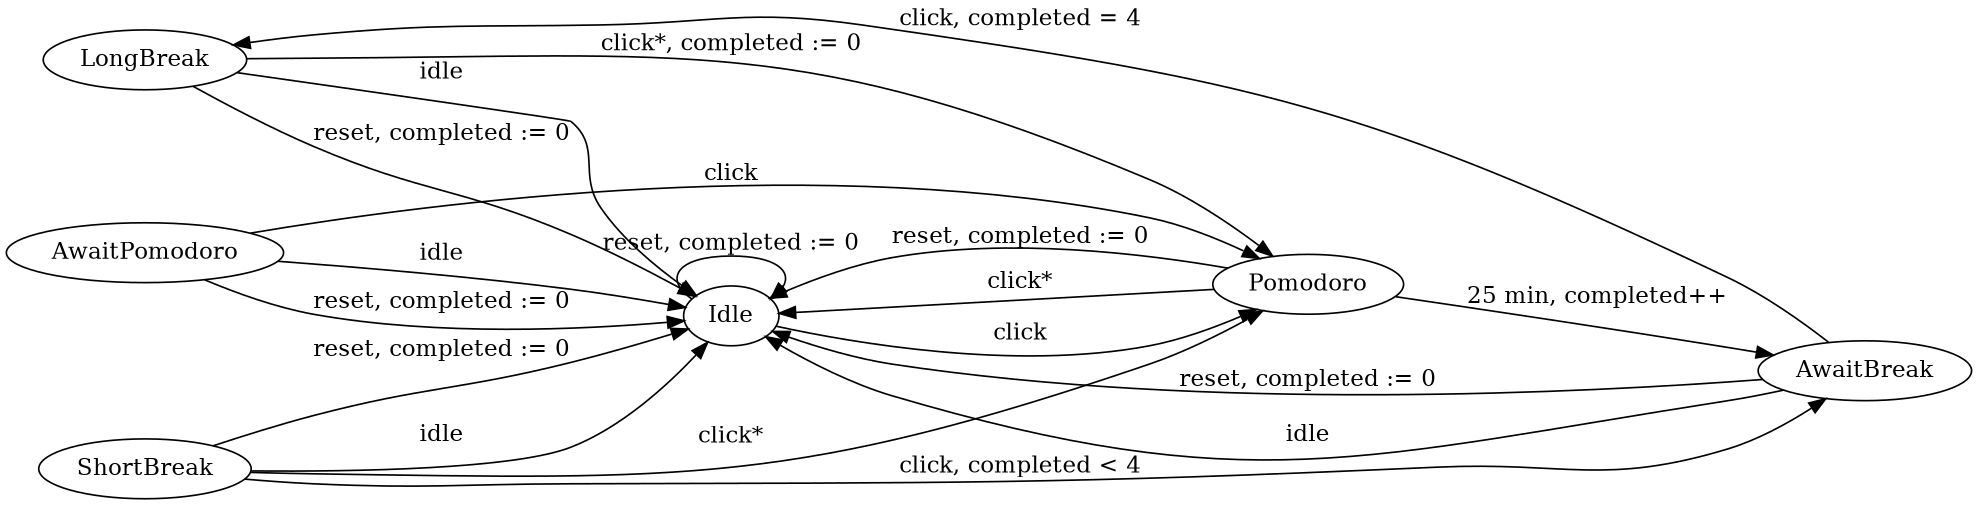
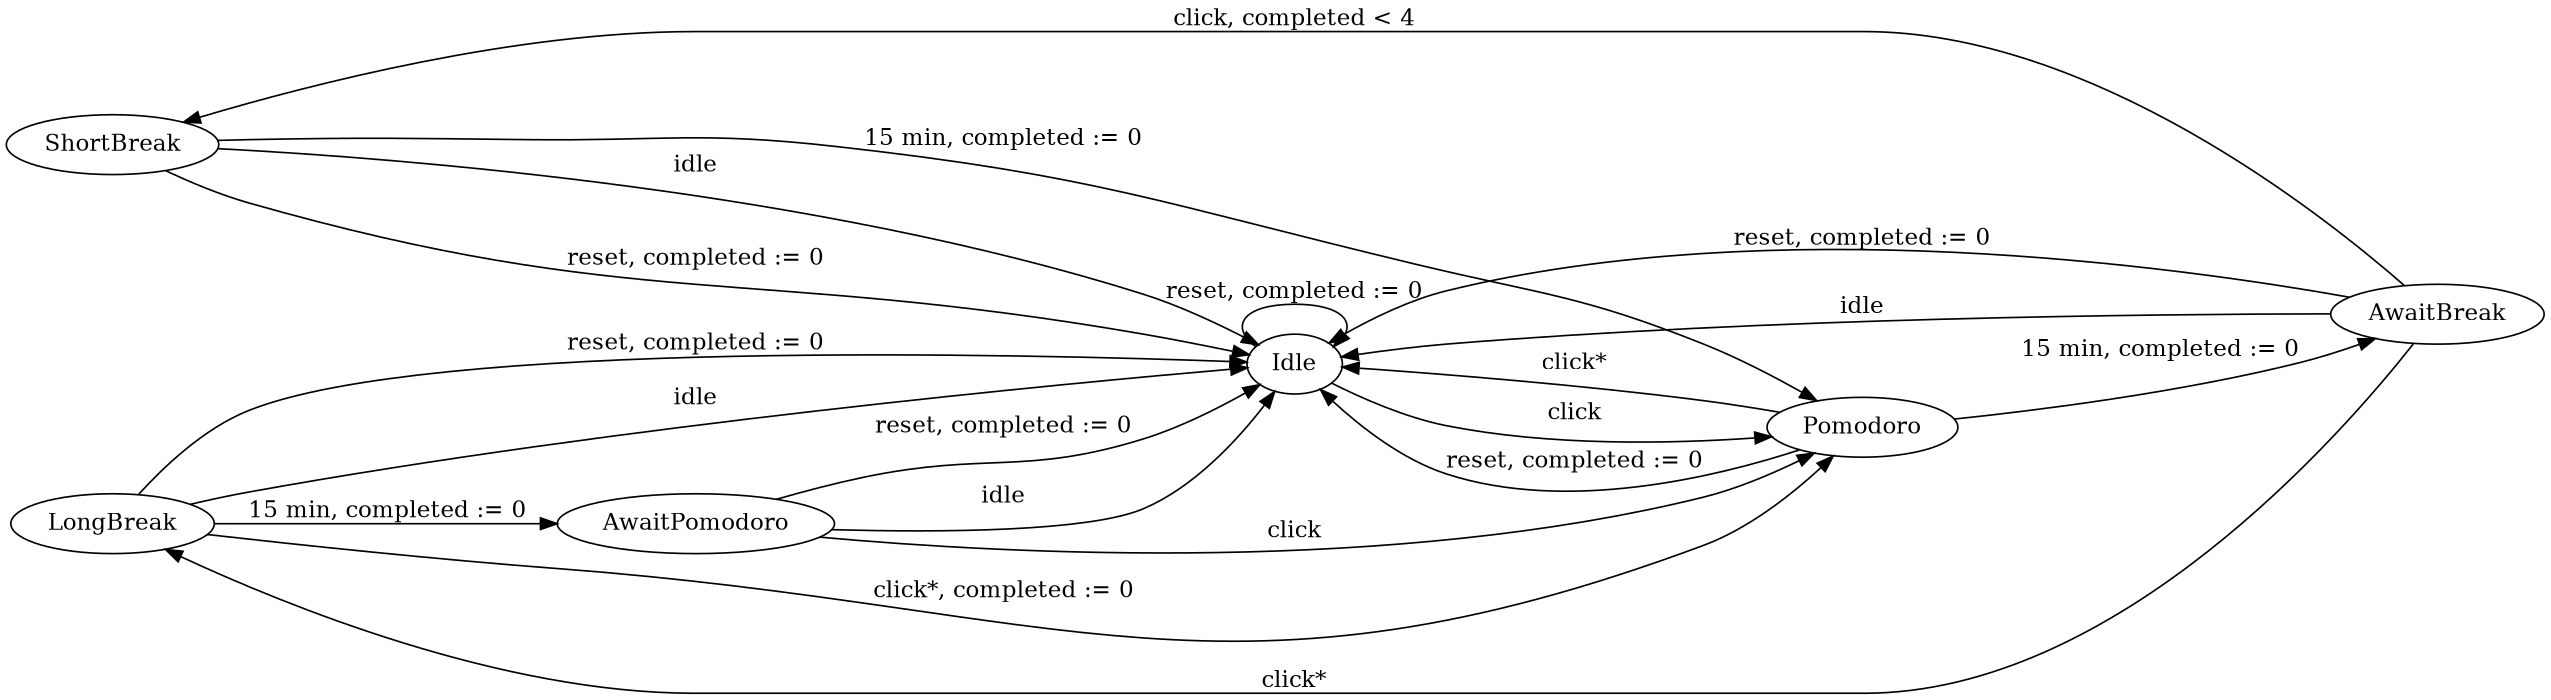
(1021, 19) -> (1295, 681)
(1597, 297) -> (2161, 350)
(731, 436) -> (1004, 139)
(1034, 481) -> (1332, 32)
none -> (377, 524)
